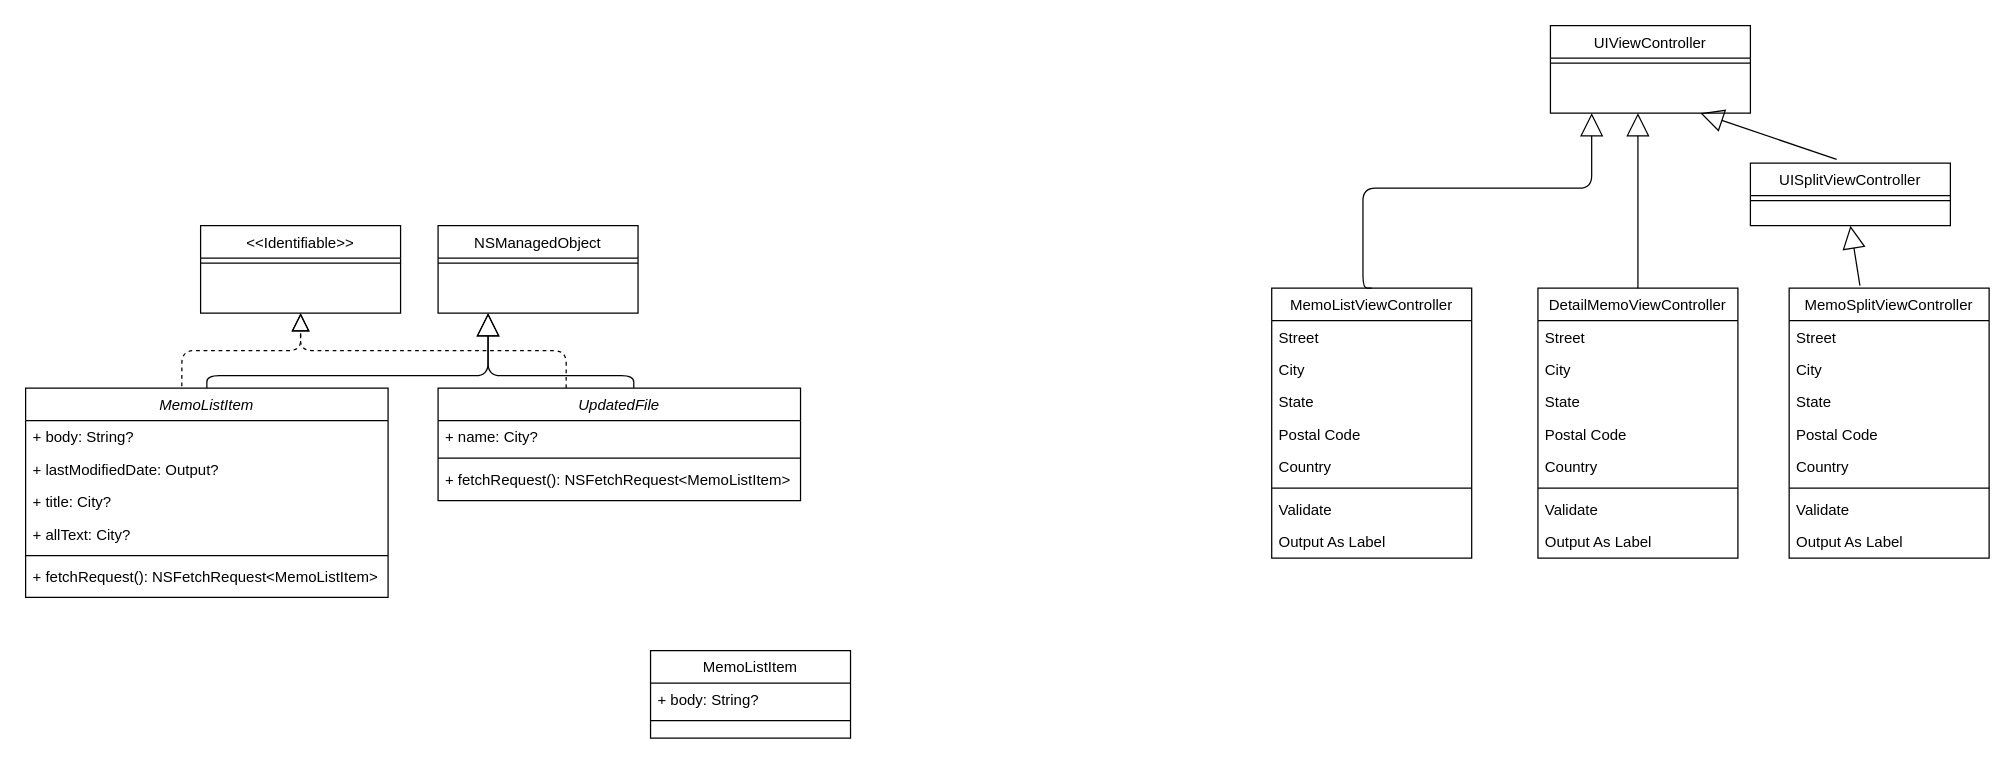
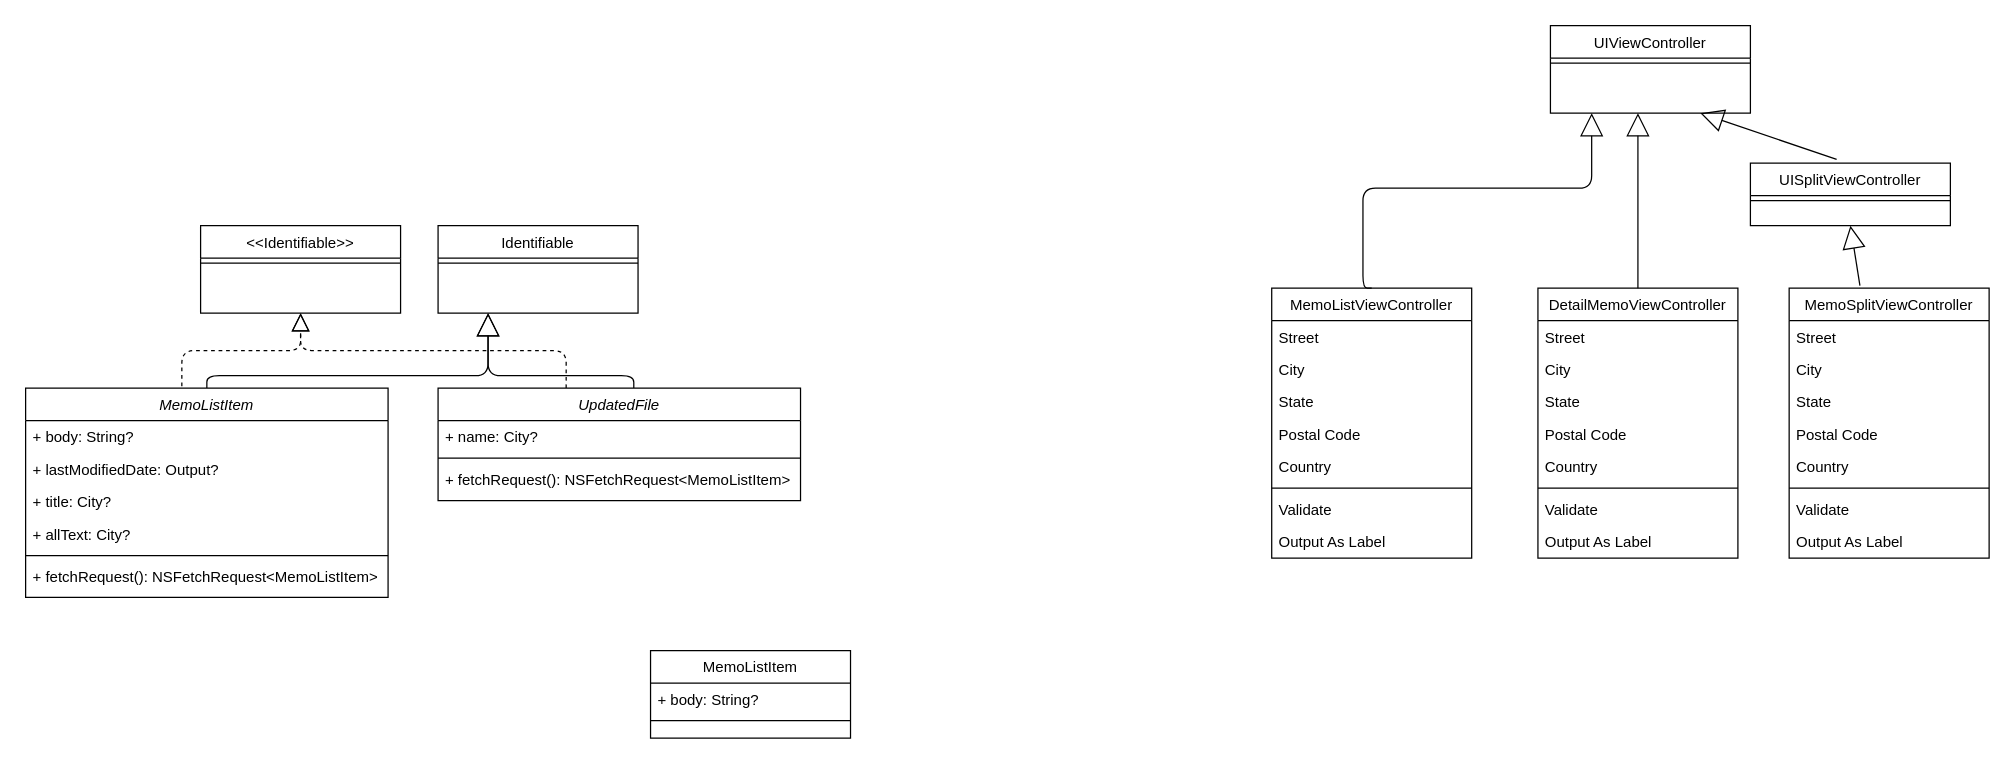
(538, 243) -> (538, 243)
